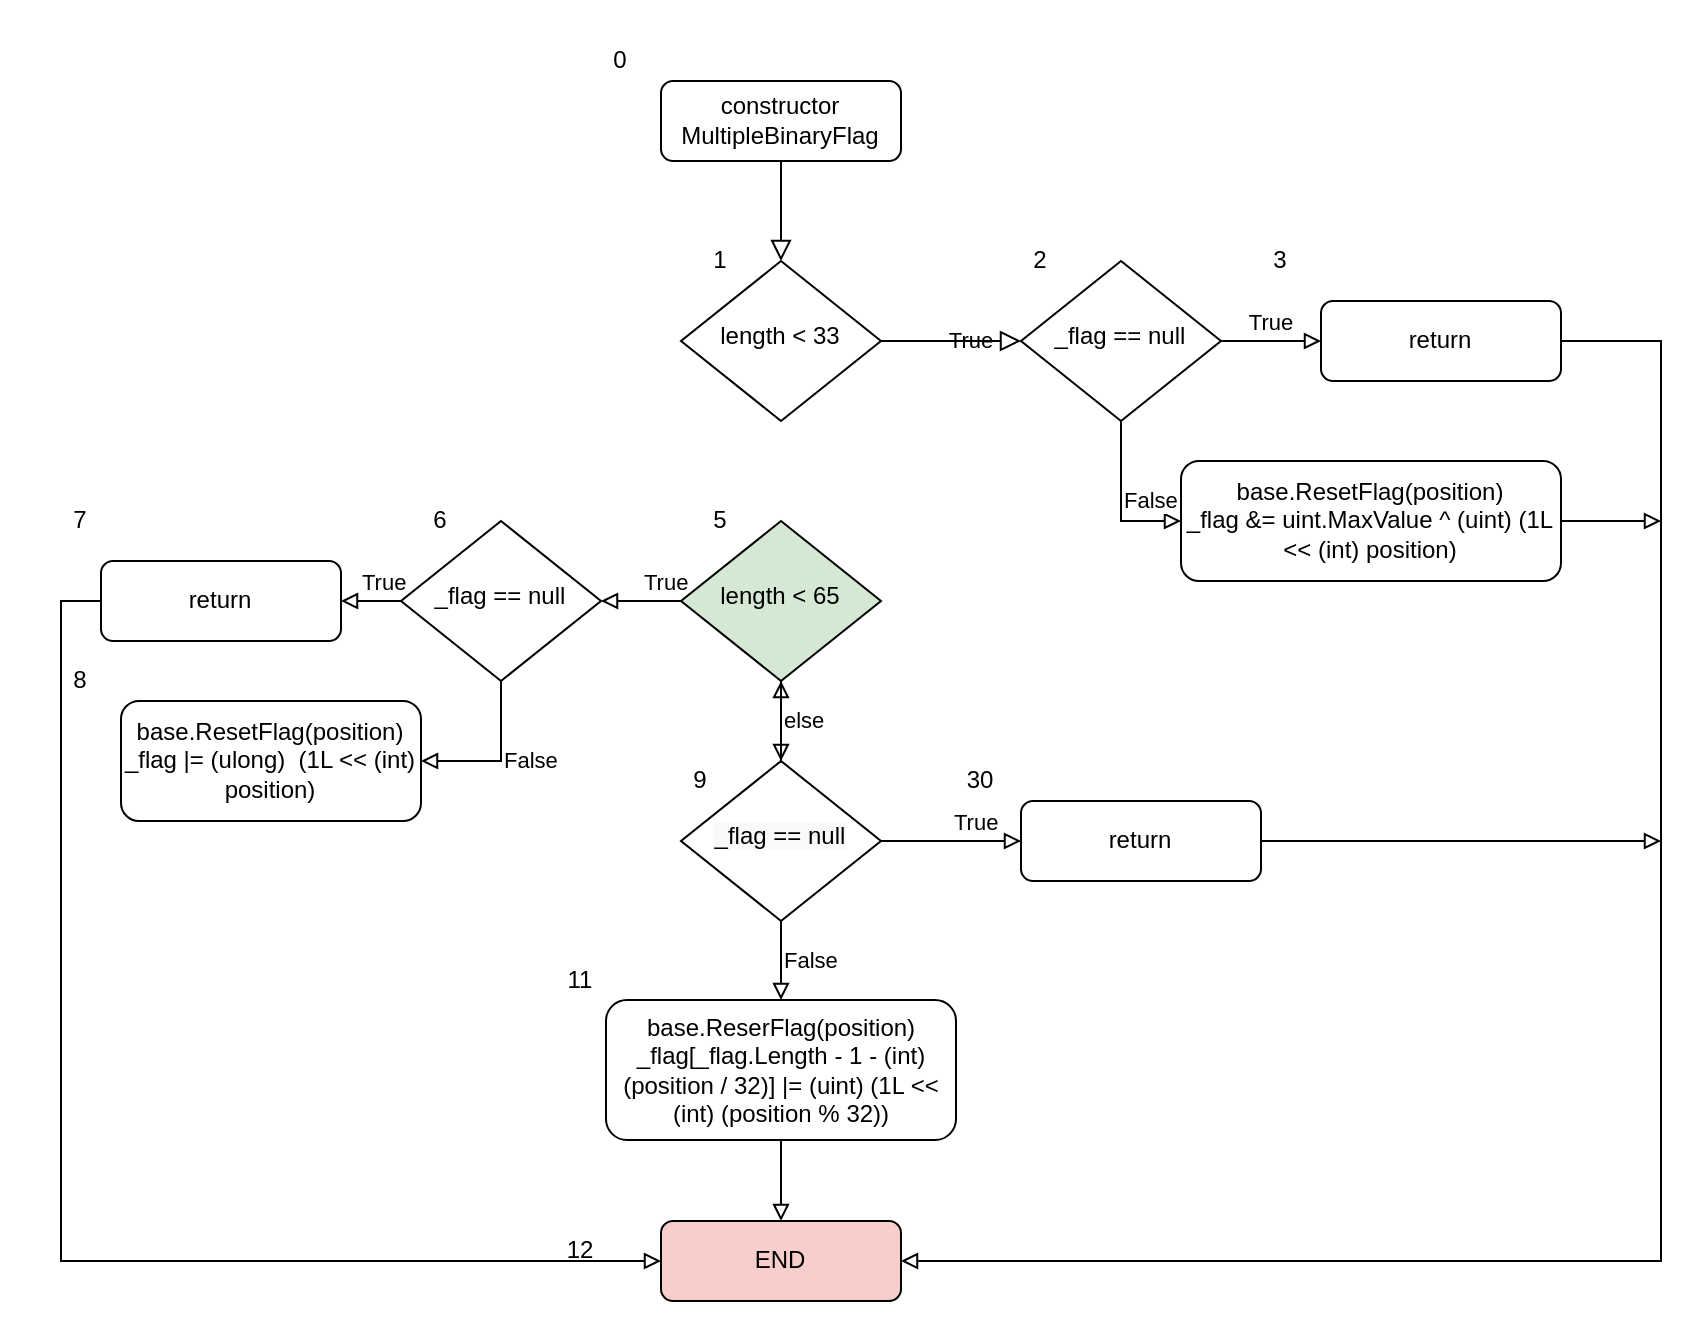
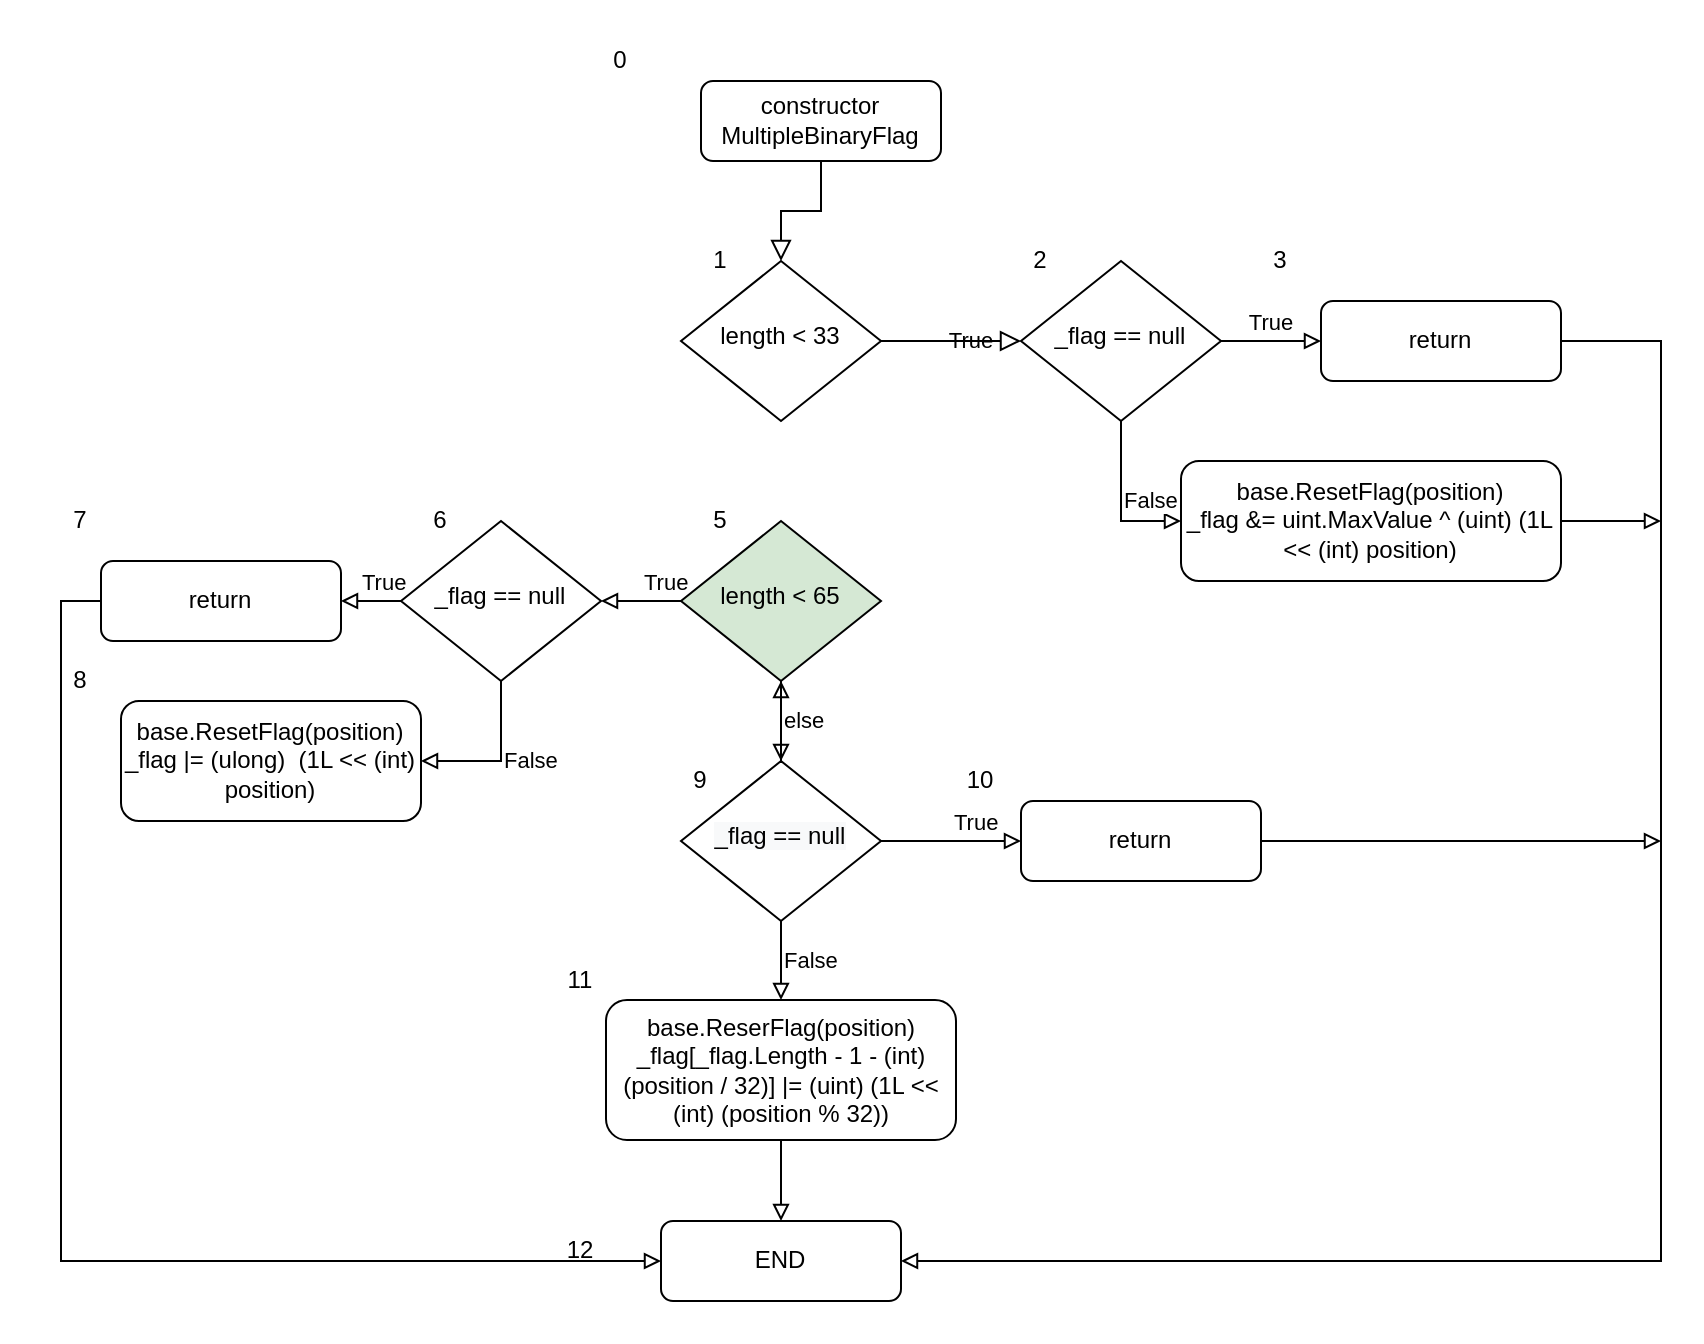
(781, 121) -> (821, 121)
(981, 781) -> (981, 781)
(781, 1261) -> (781, 1261)
